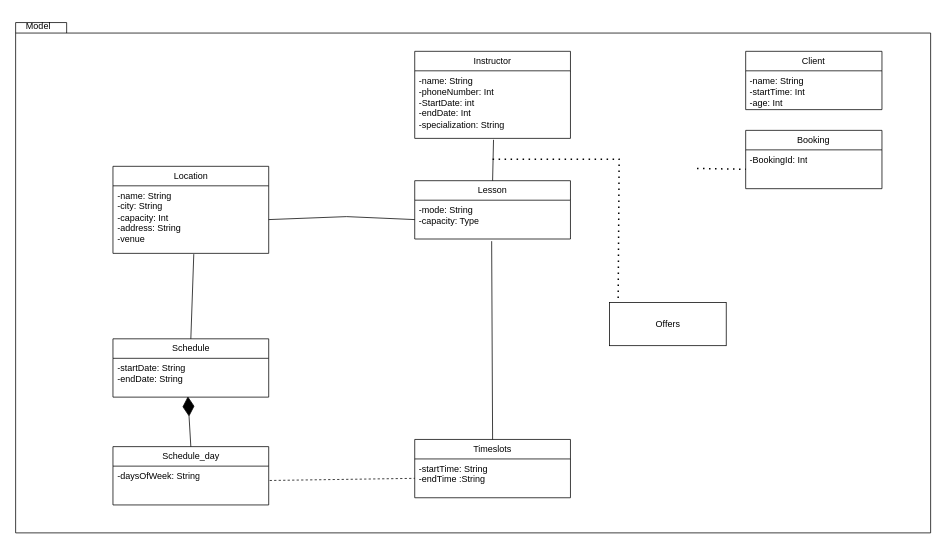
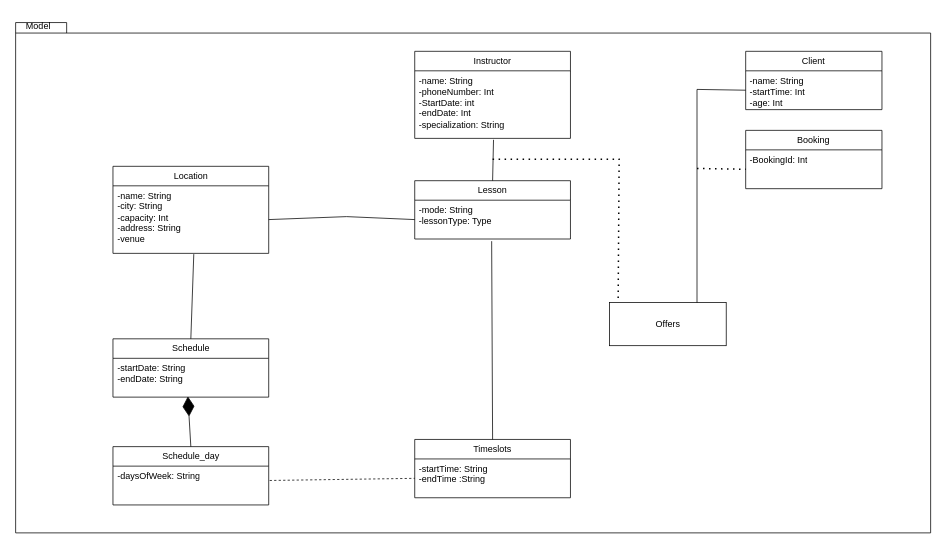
none -> (720, 90)
(453, 216) -> (458, 216)
